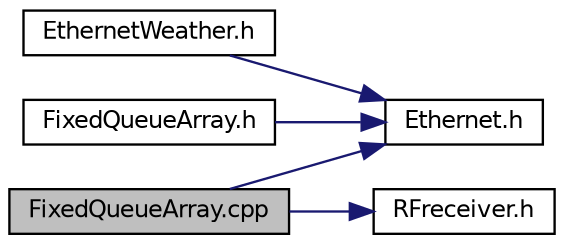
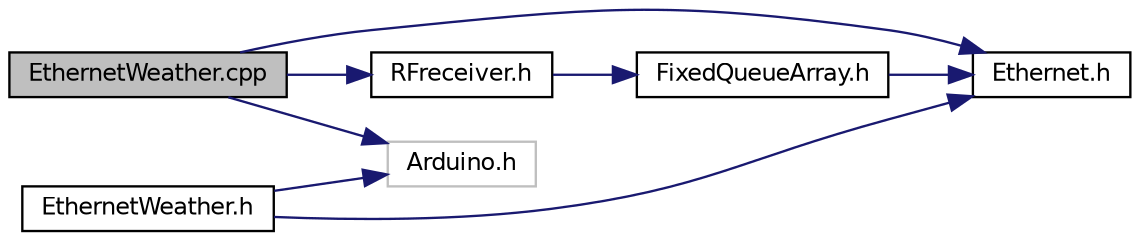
none -> (583, 75)
none -> (462, 164)
(149, 211) -> (148, 75)
